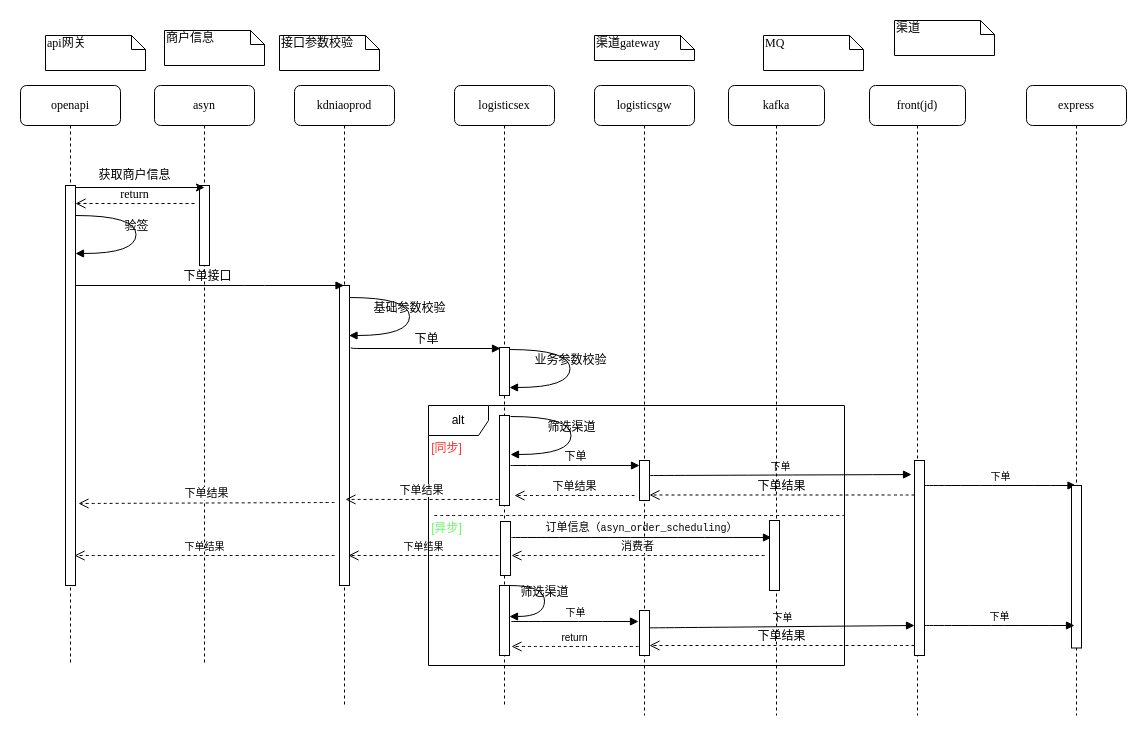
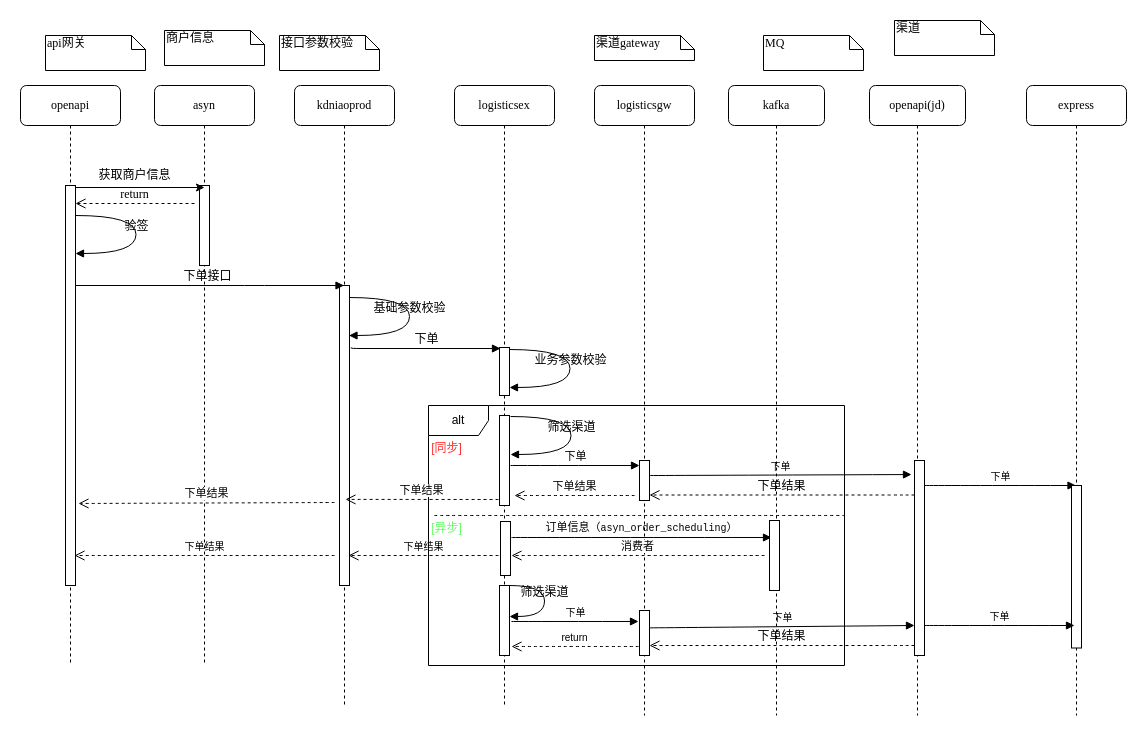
(918, 106) -> (918, 106)
